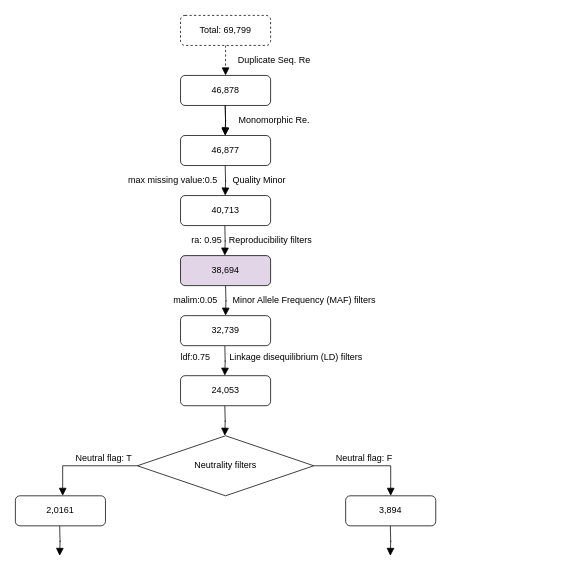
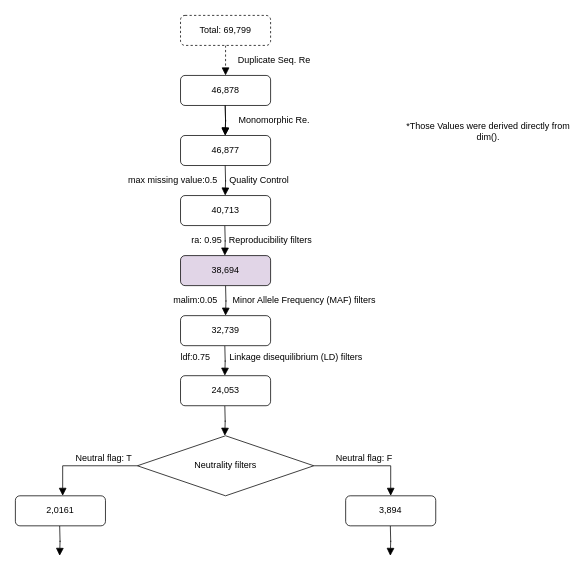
none -> (488, 132)
(259, 180) -> (259, 180)
